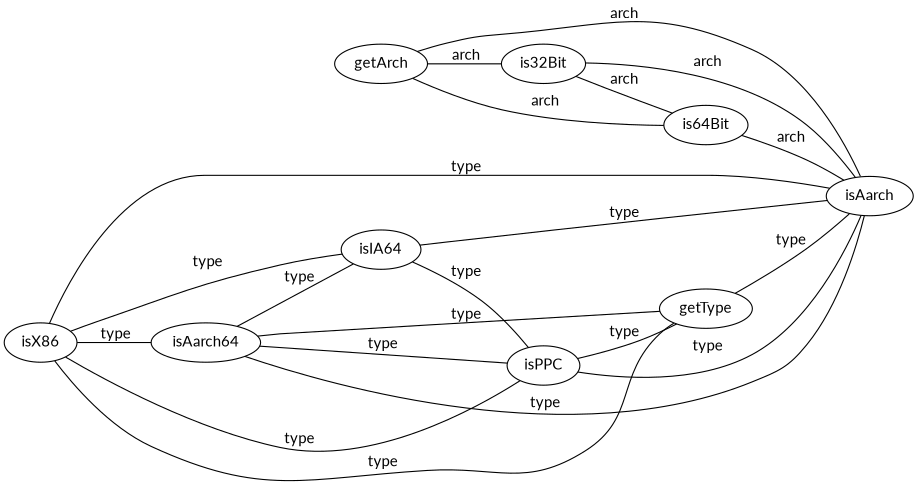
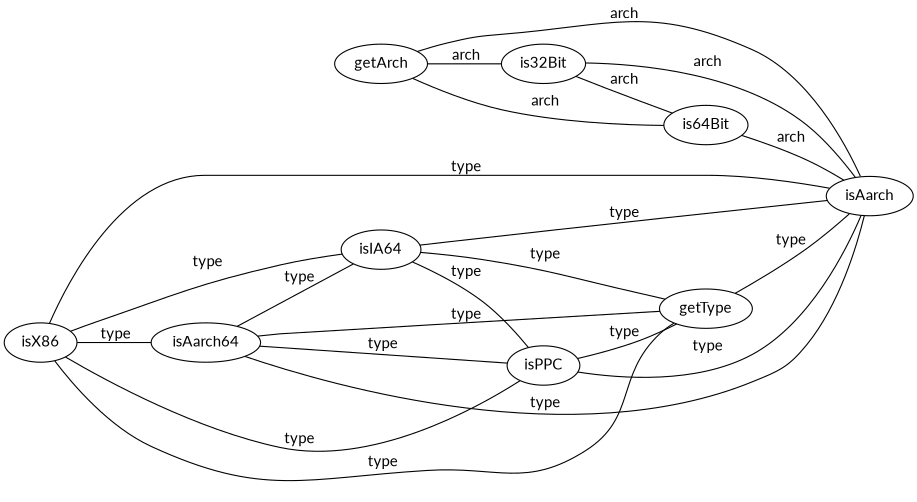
none -> (544, 271)
